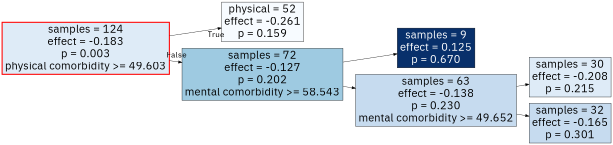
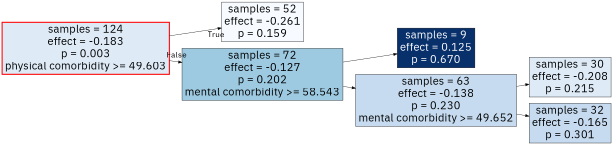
(262, 22) -> (262, 22)
